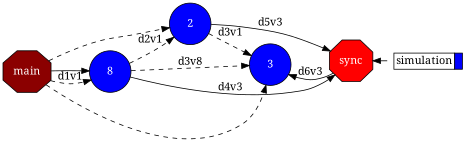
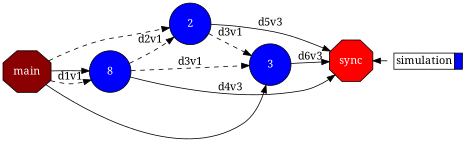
(190, 62) -> (190, 62)
(315, 79) -> (306, 63)
(159, 136) -> (159, 136)
